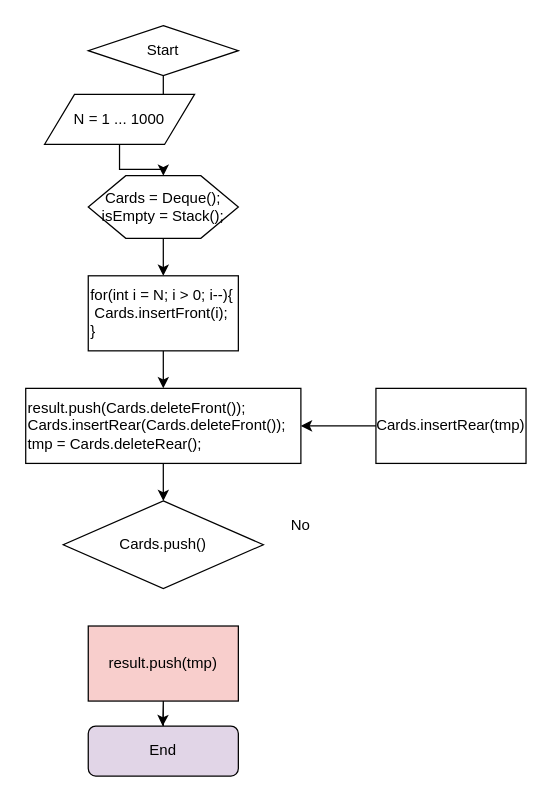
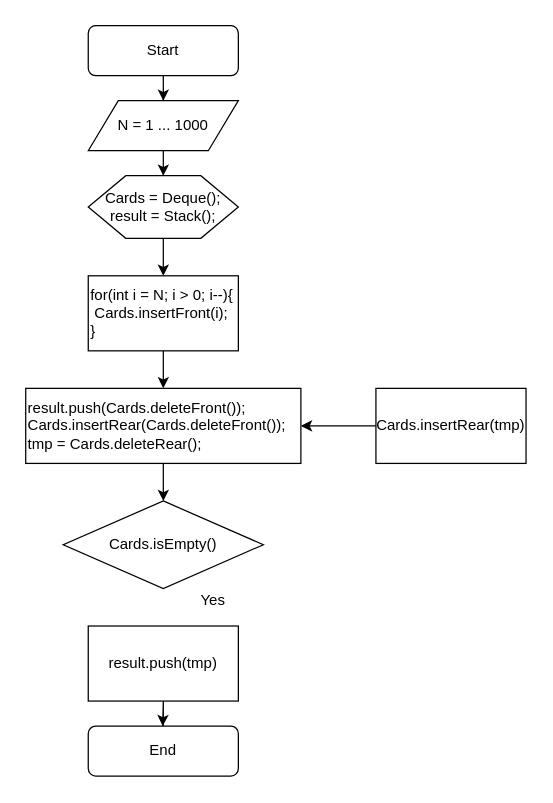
(163, 51) -> (163, 51)
(119, 119) -> (163, 126)
(163, 207) -> (163, 207)
(301, 526) -> none
(163, 544) -> (163, 544)
none -> (213, 601)
(163, 663) -> (163, 663)
(163, 751) -> (163, 751)
